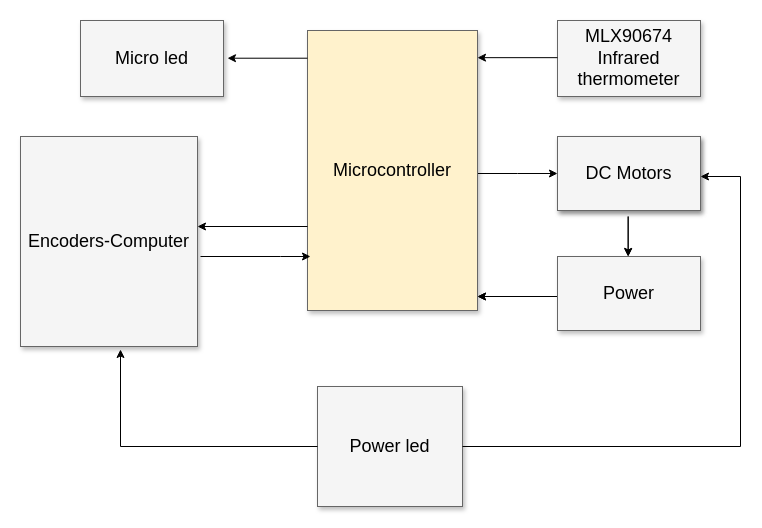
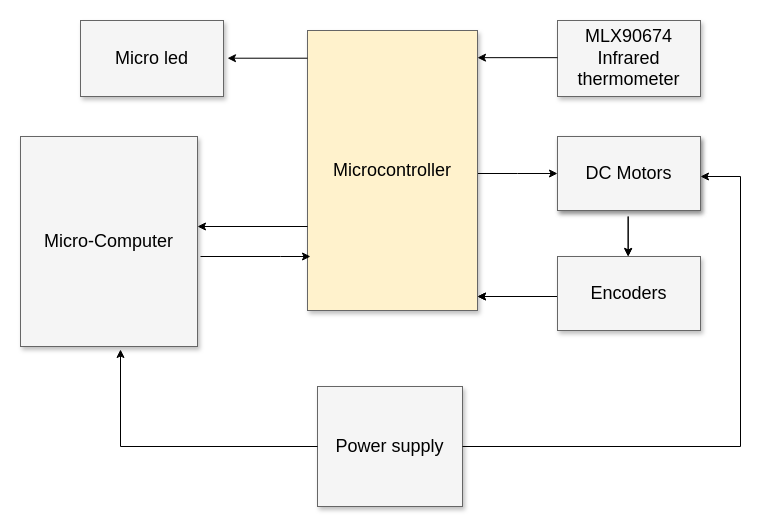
(109, 242) -> (109, 242)
(629, 294) -> (629, 294)
(390, 447) -> (390, 447)
